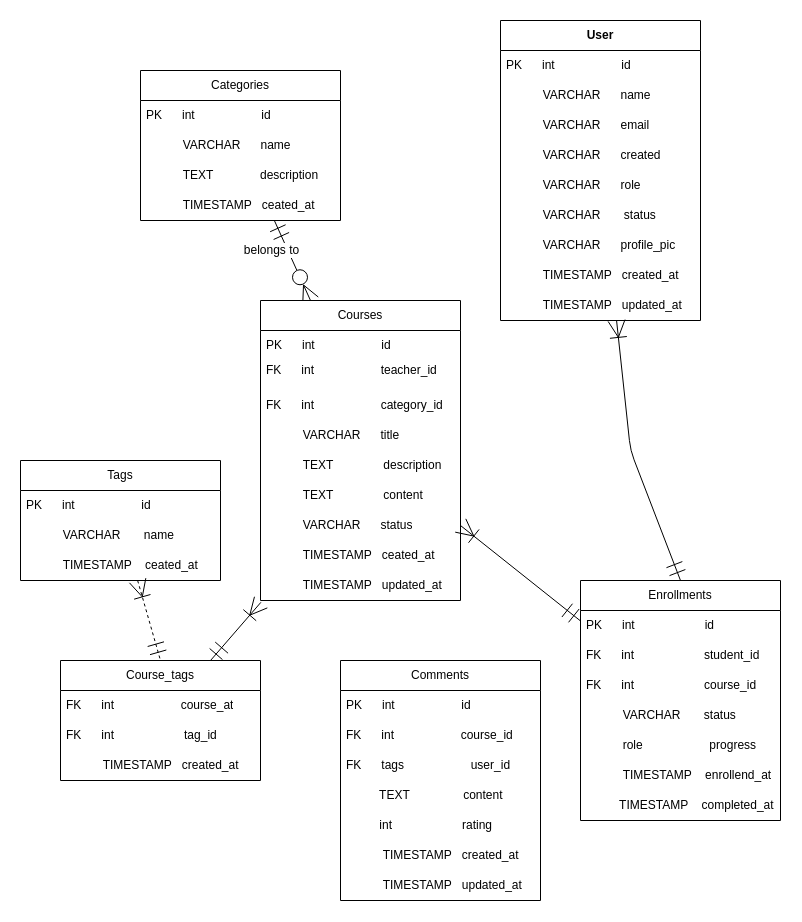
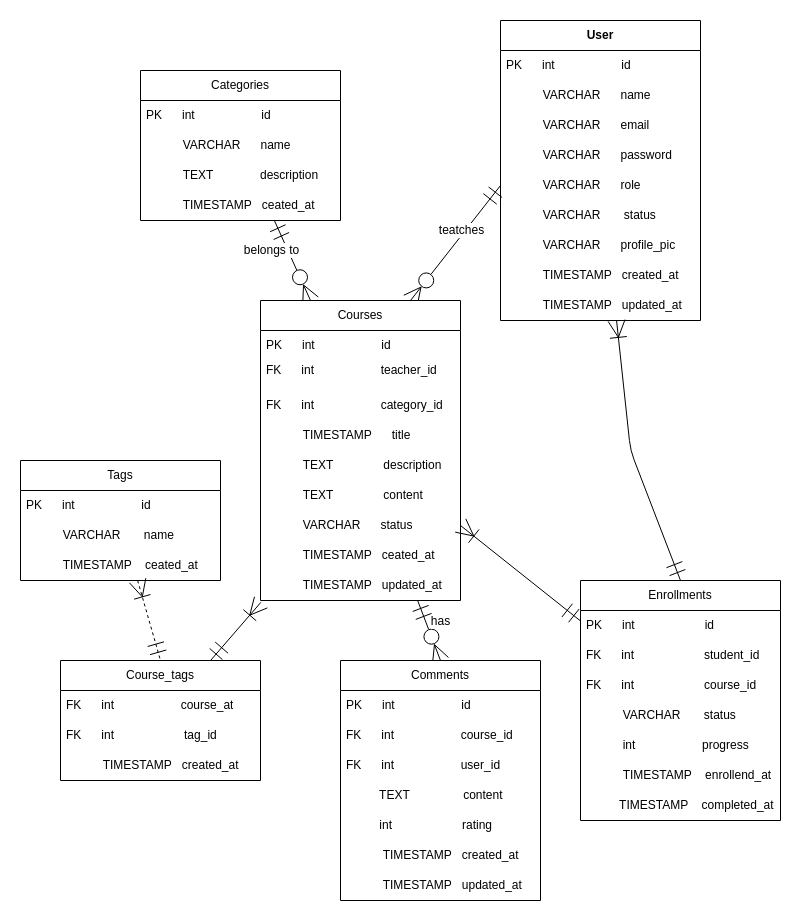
(569, 156) -> (572, 156)
none -> (465, 231)
(319, 436) -> (326, 436)
none -> (423, 616)
(677, 746) -> (674, 746)
(442, 766) -> (442, 766)
